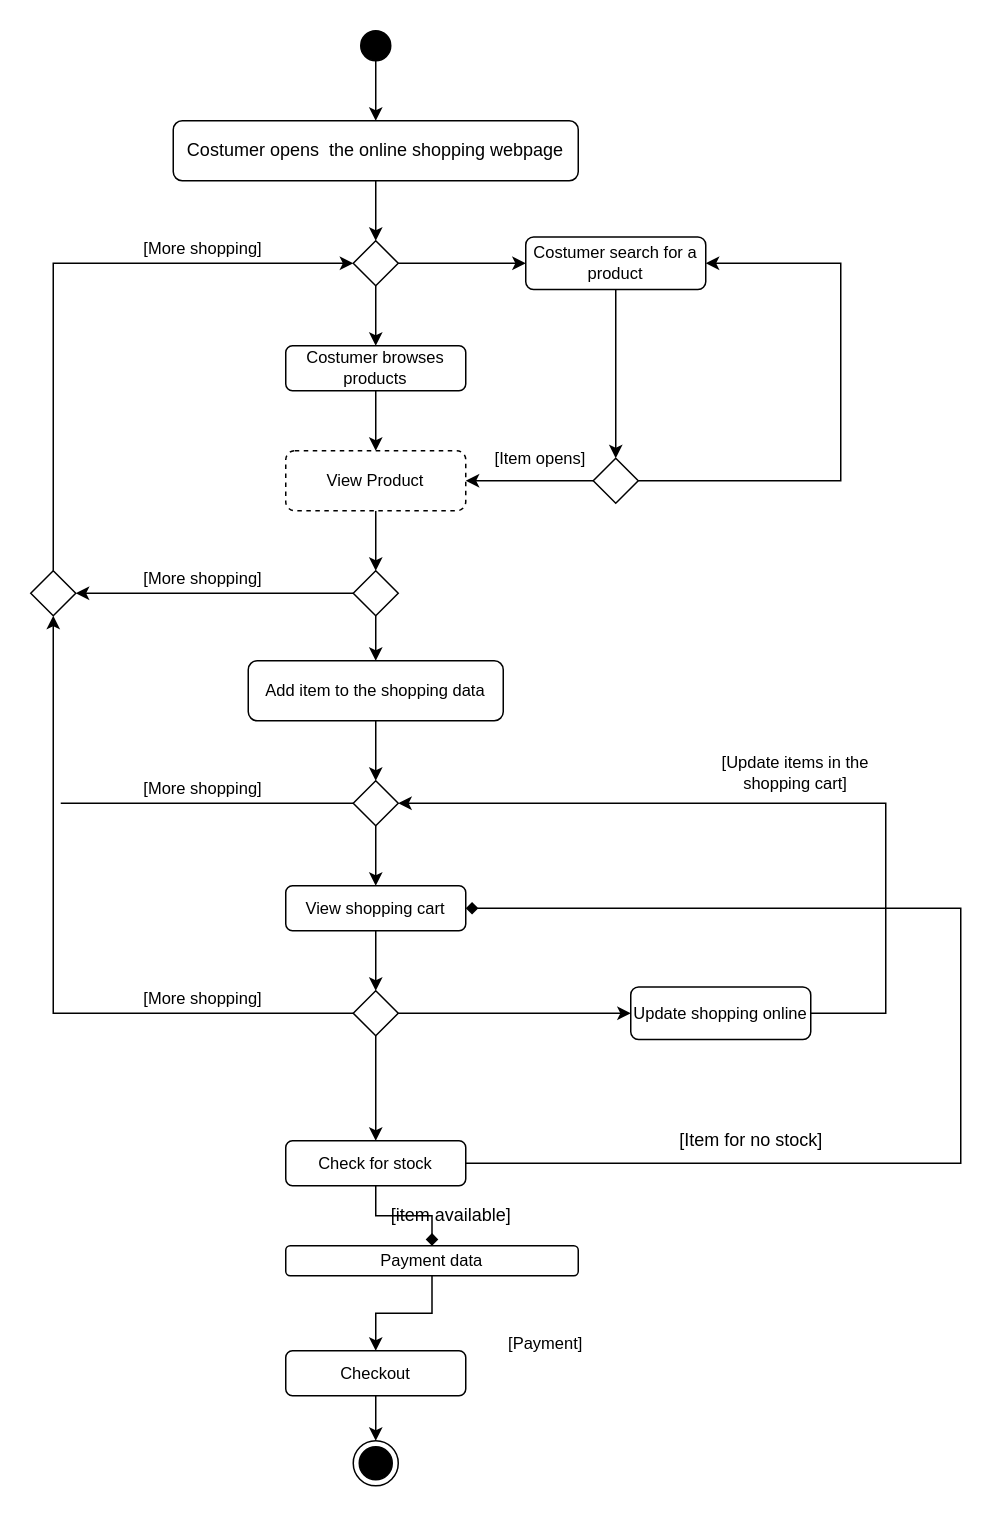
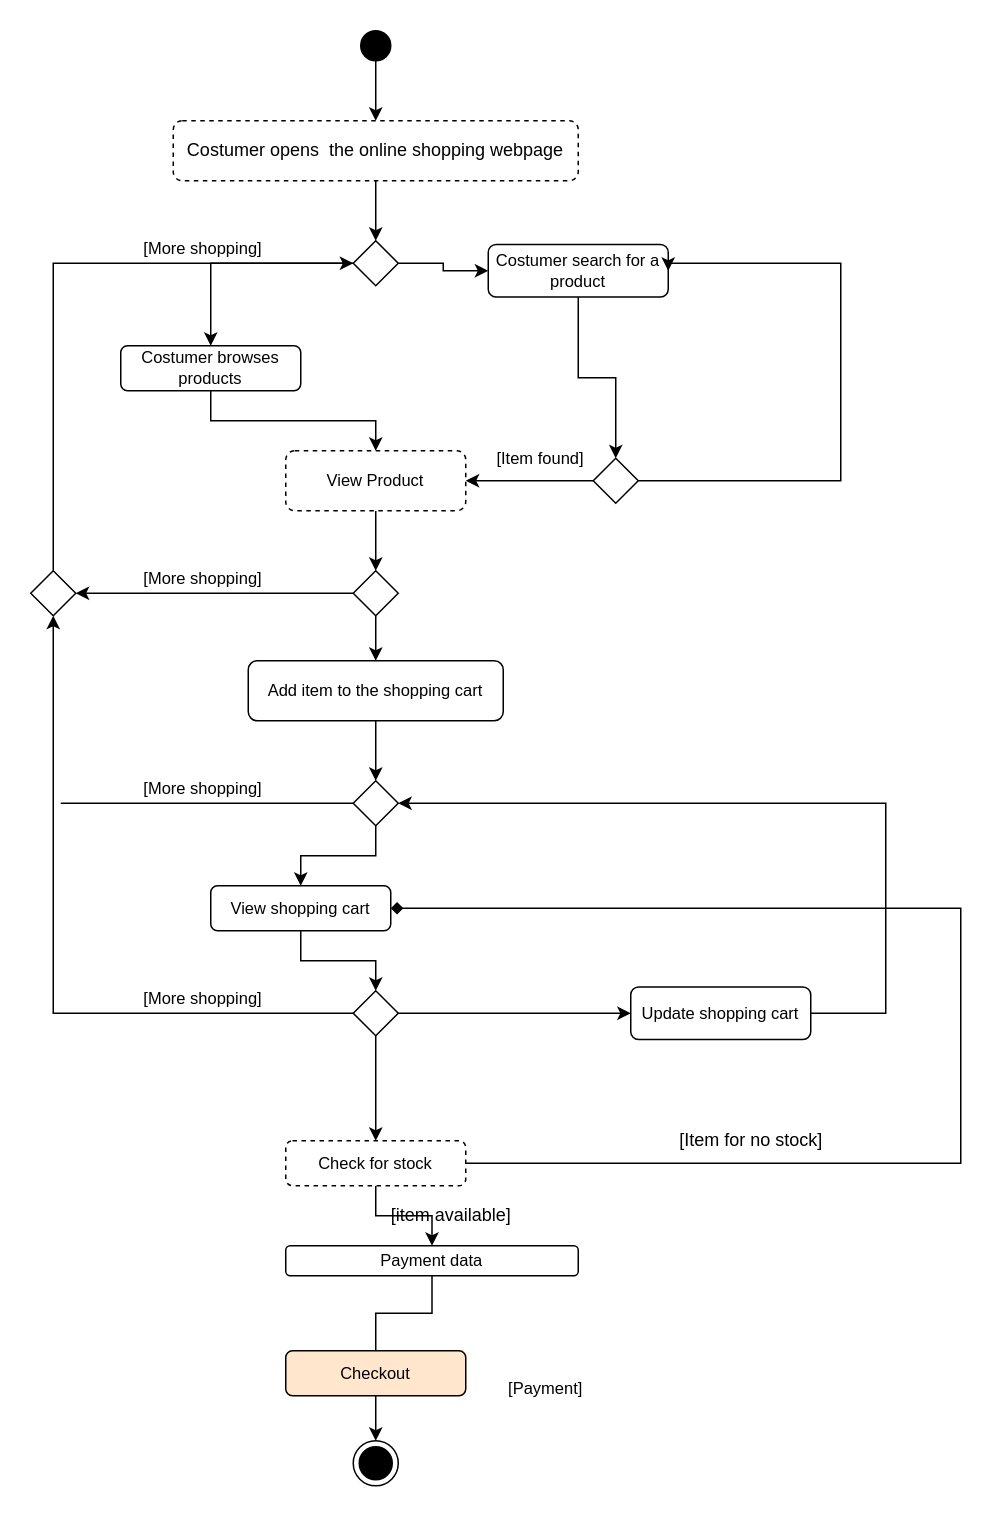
(376, 151) -> (376, 151)
(616, 263) -> (578, 271)
(376, 368) -> (211, 368)
(541, 458) -> (541, 458)
(376, 691) -> (376, 691)
(796, 773) -> none
(376, 908) -> (301, 908)
(721, 1013) -> (721, 1013)
(376, 1163) -> (376, 1163)
(432, 1233) -> (432, 1234)
(376, 1339) -> (376, 1343)
(548, 1343) -> (548, 1388)
(376, 1373) -> (376, 1373)
